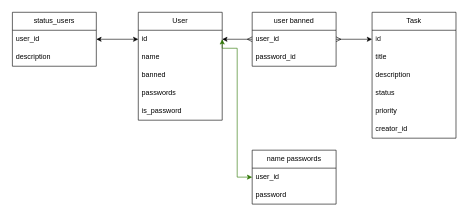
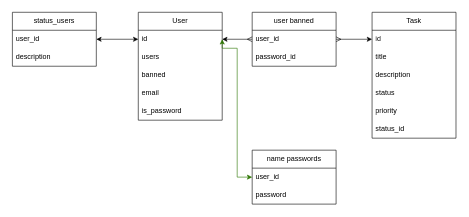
(150, 57) -> (152, 57)
(160, 93) -> (150, 93)
(395, 129) -> (393, 129)
